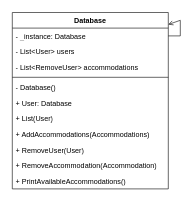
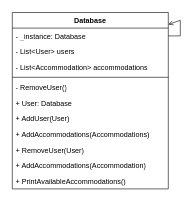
(79, 68) -> (84, 68)
(39, 88) -> (43, 88)
(38, 119) -> (45, 119)
(86, 166) -> (82, 166)
